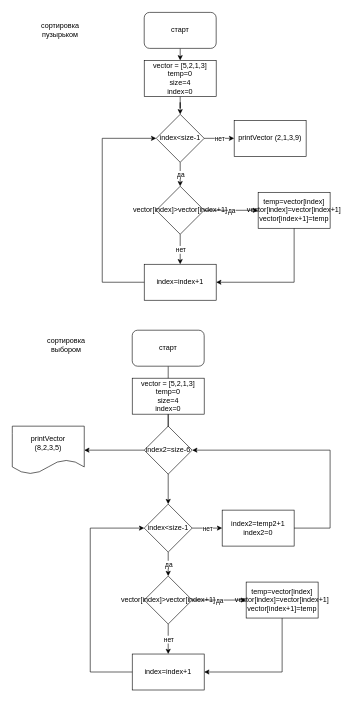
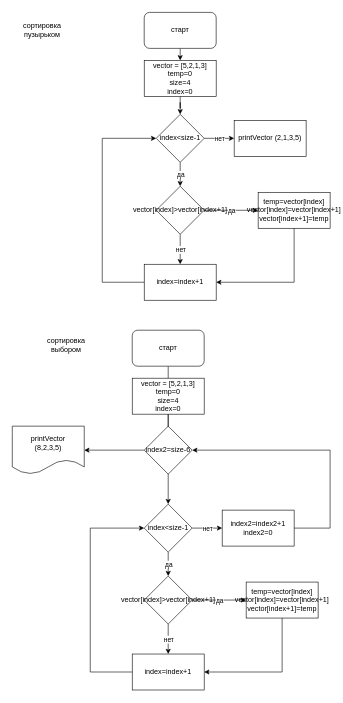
(60, 30) -> (42, 30)
(270, 138) -> (270, 138)
(258, 528) -> (258, 528)
